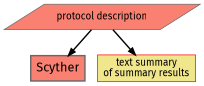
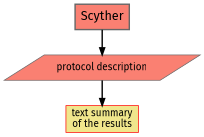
(82, 40) -> (102, 39)
(147, 68) -> (102, 119)
